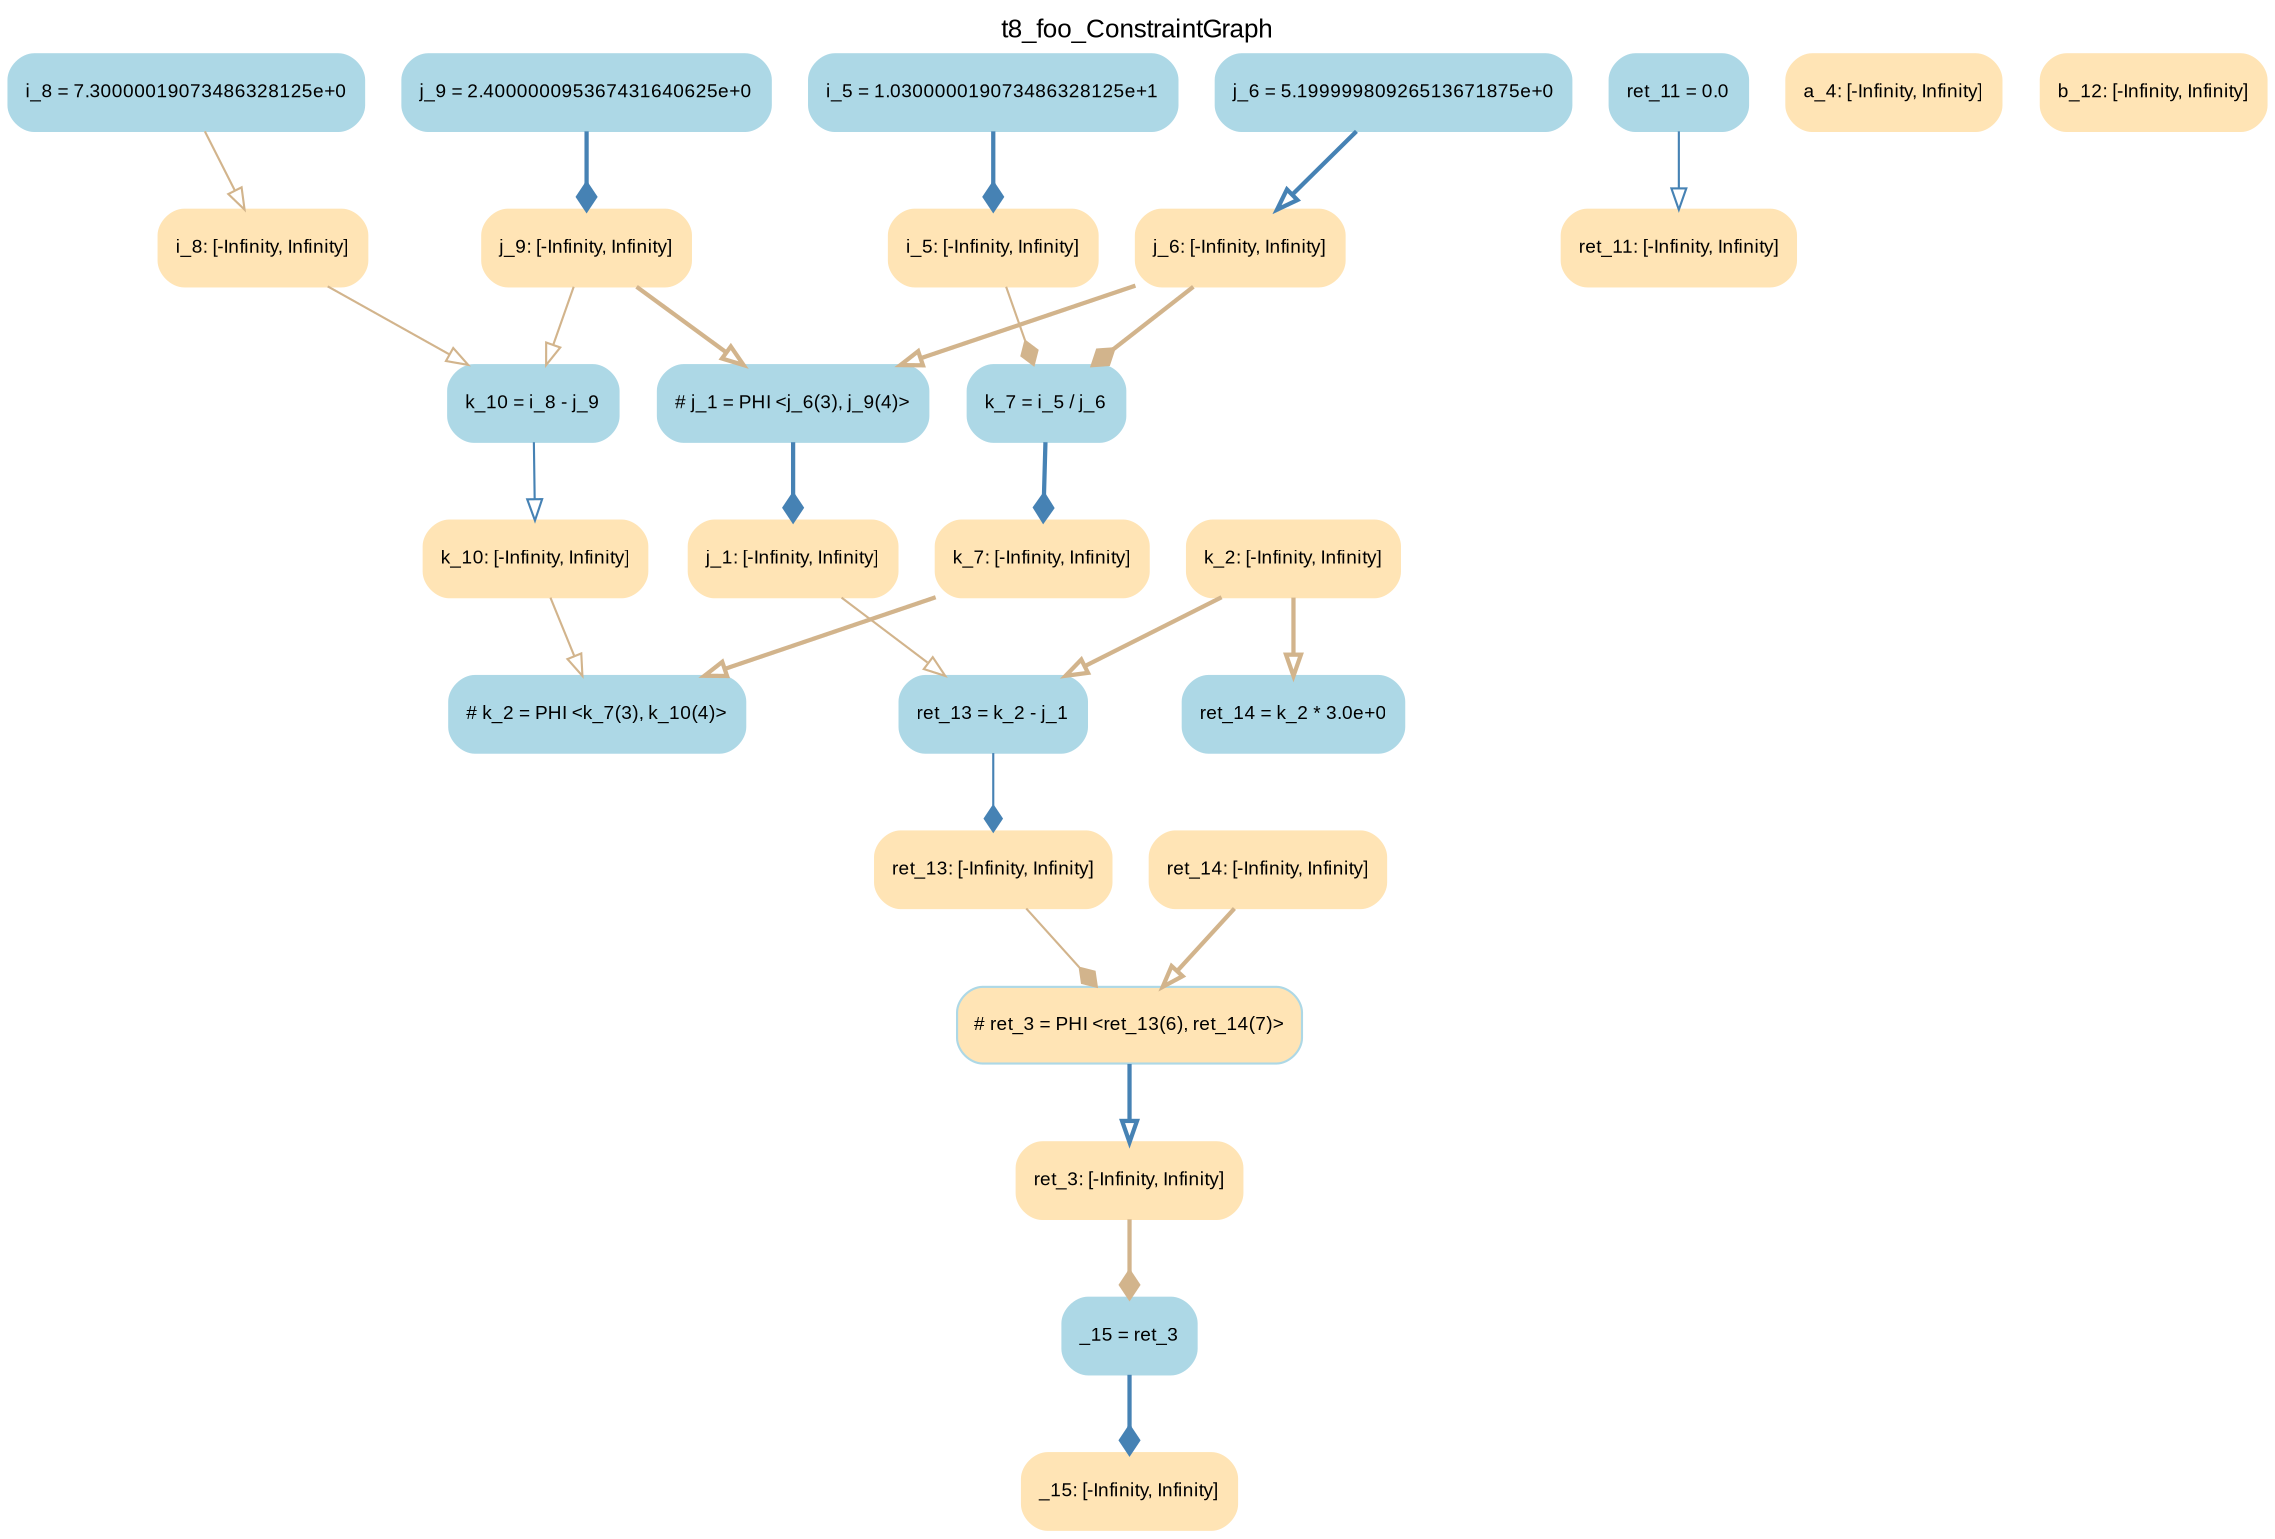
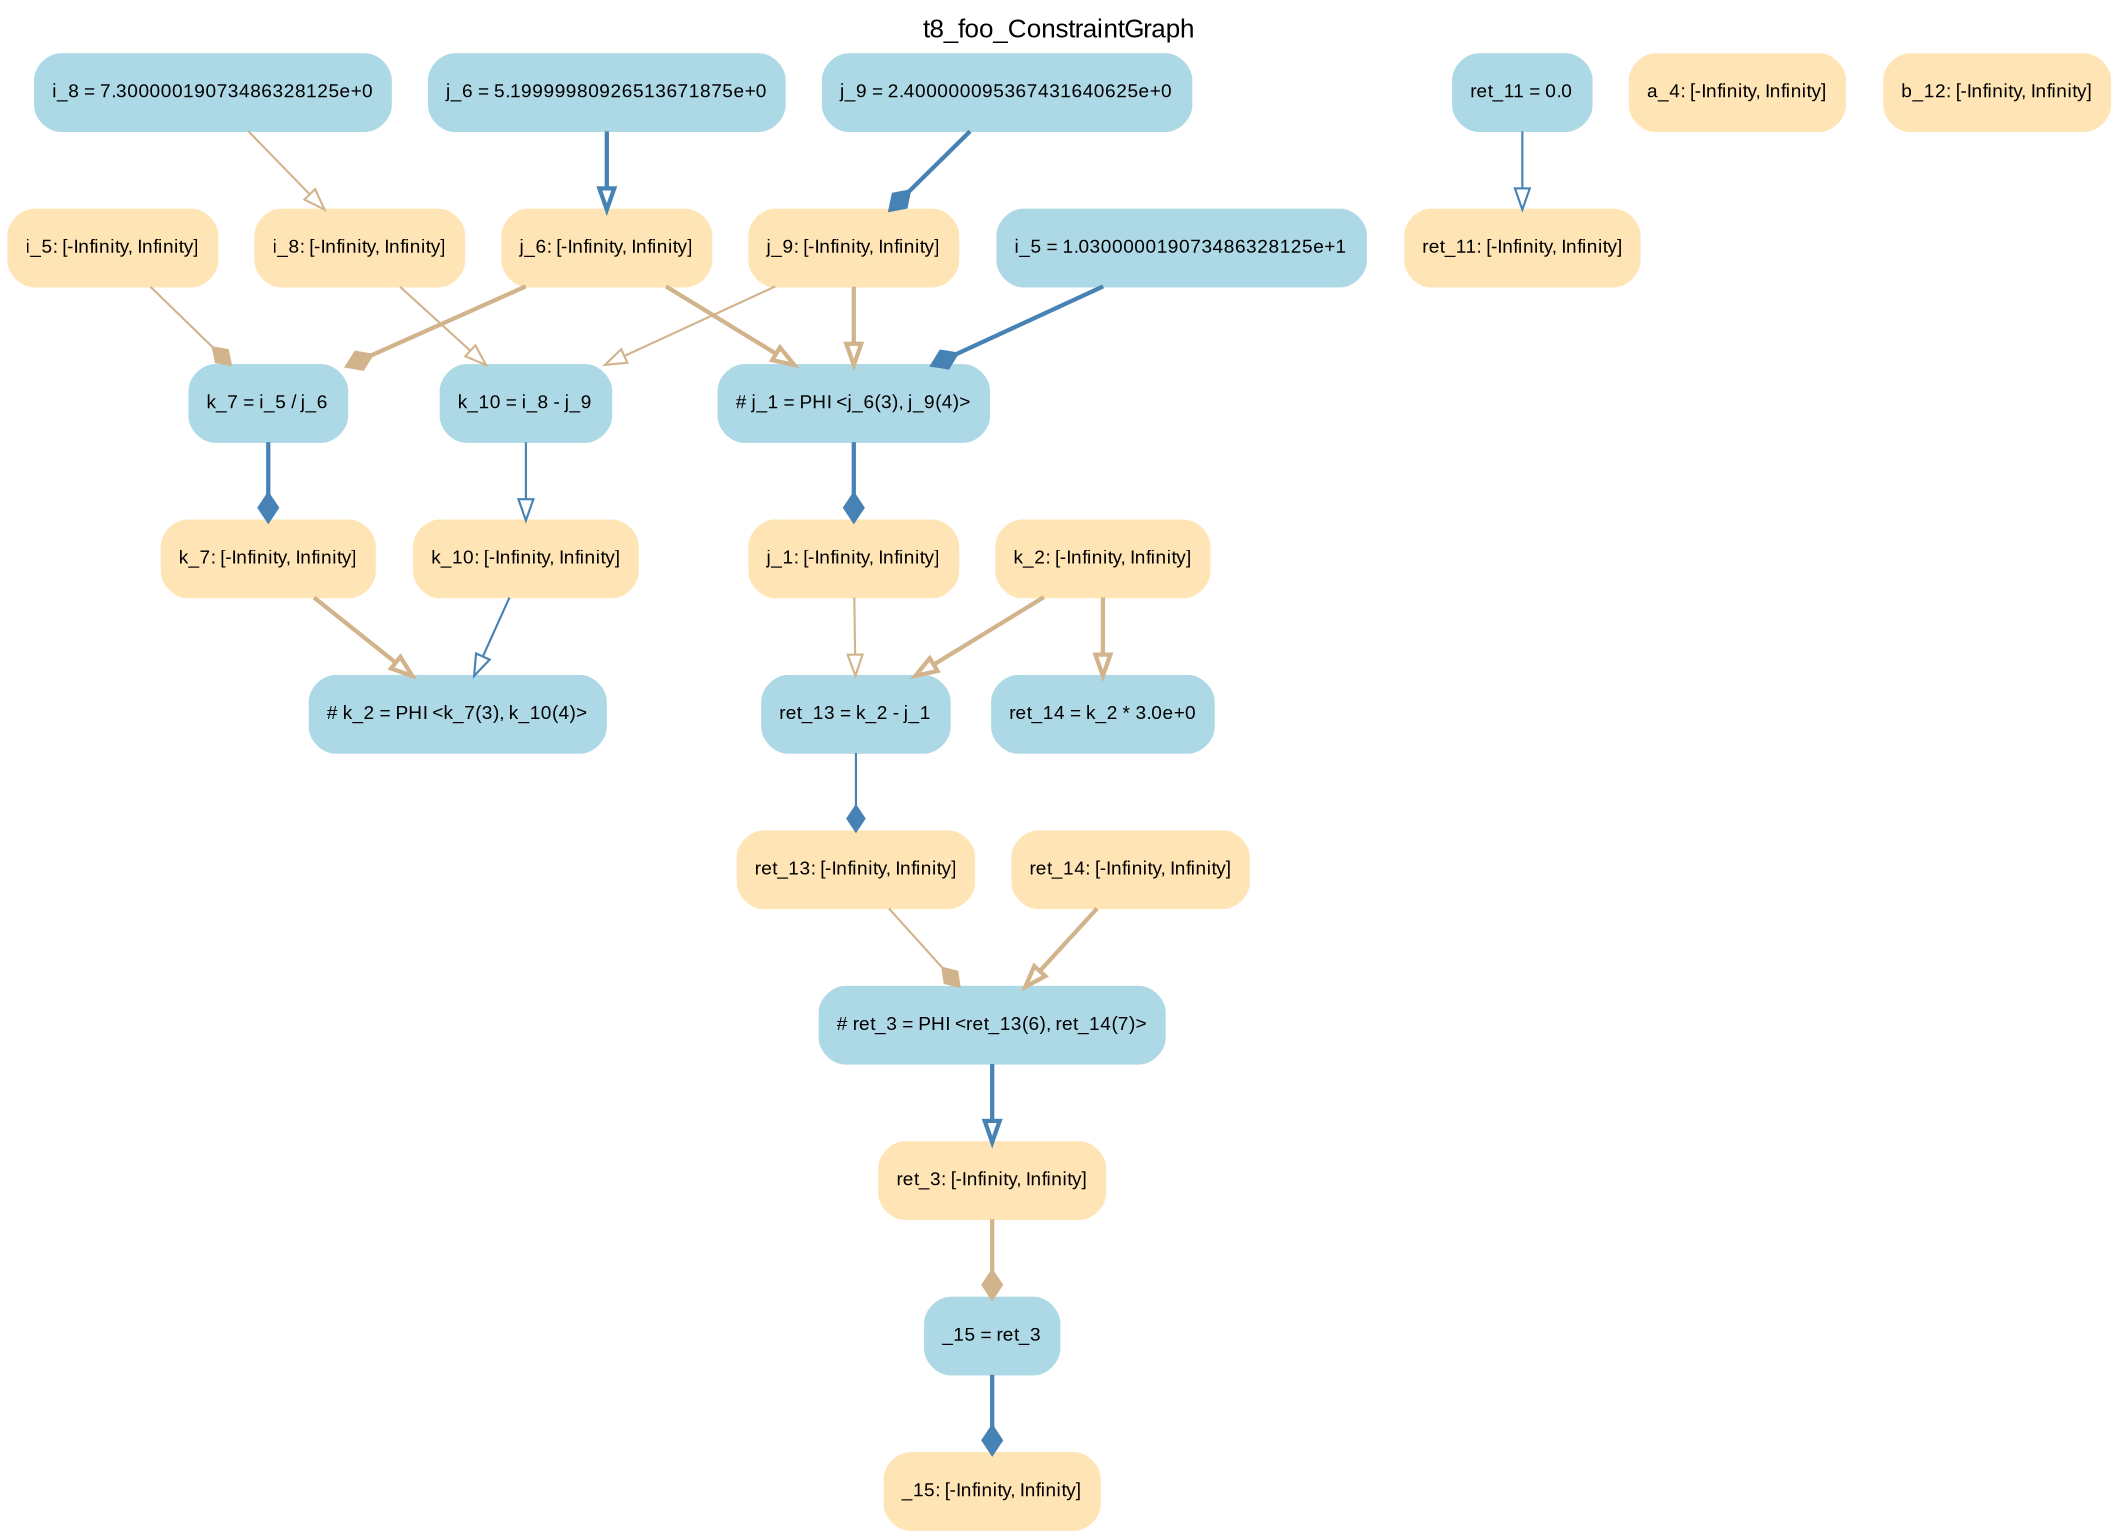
(993, 158) -> (1030, 320)
(562, 627) -> (496, 627)
(1130, 1025) -> (992, 1025)
